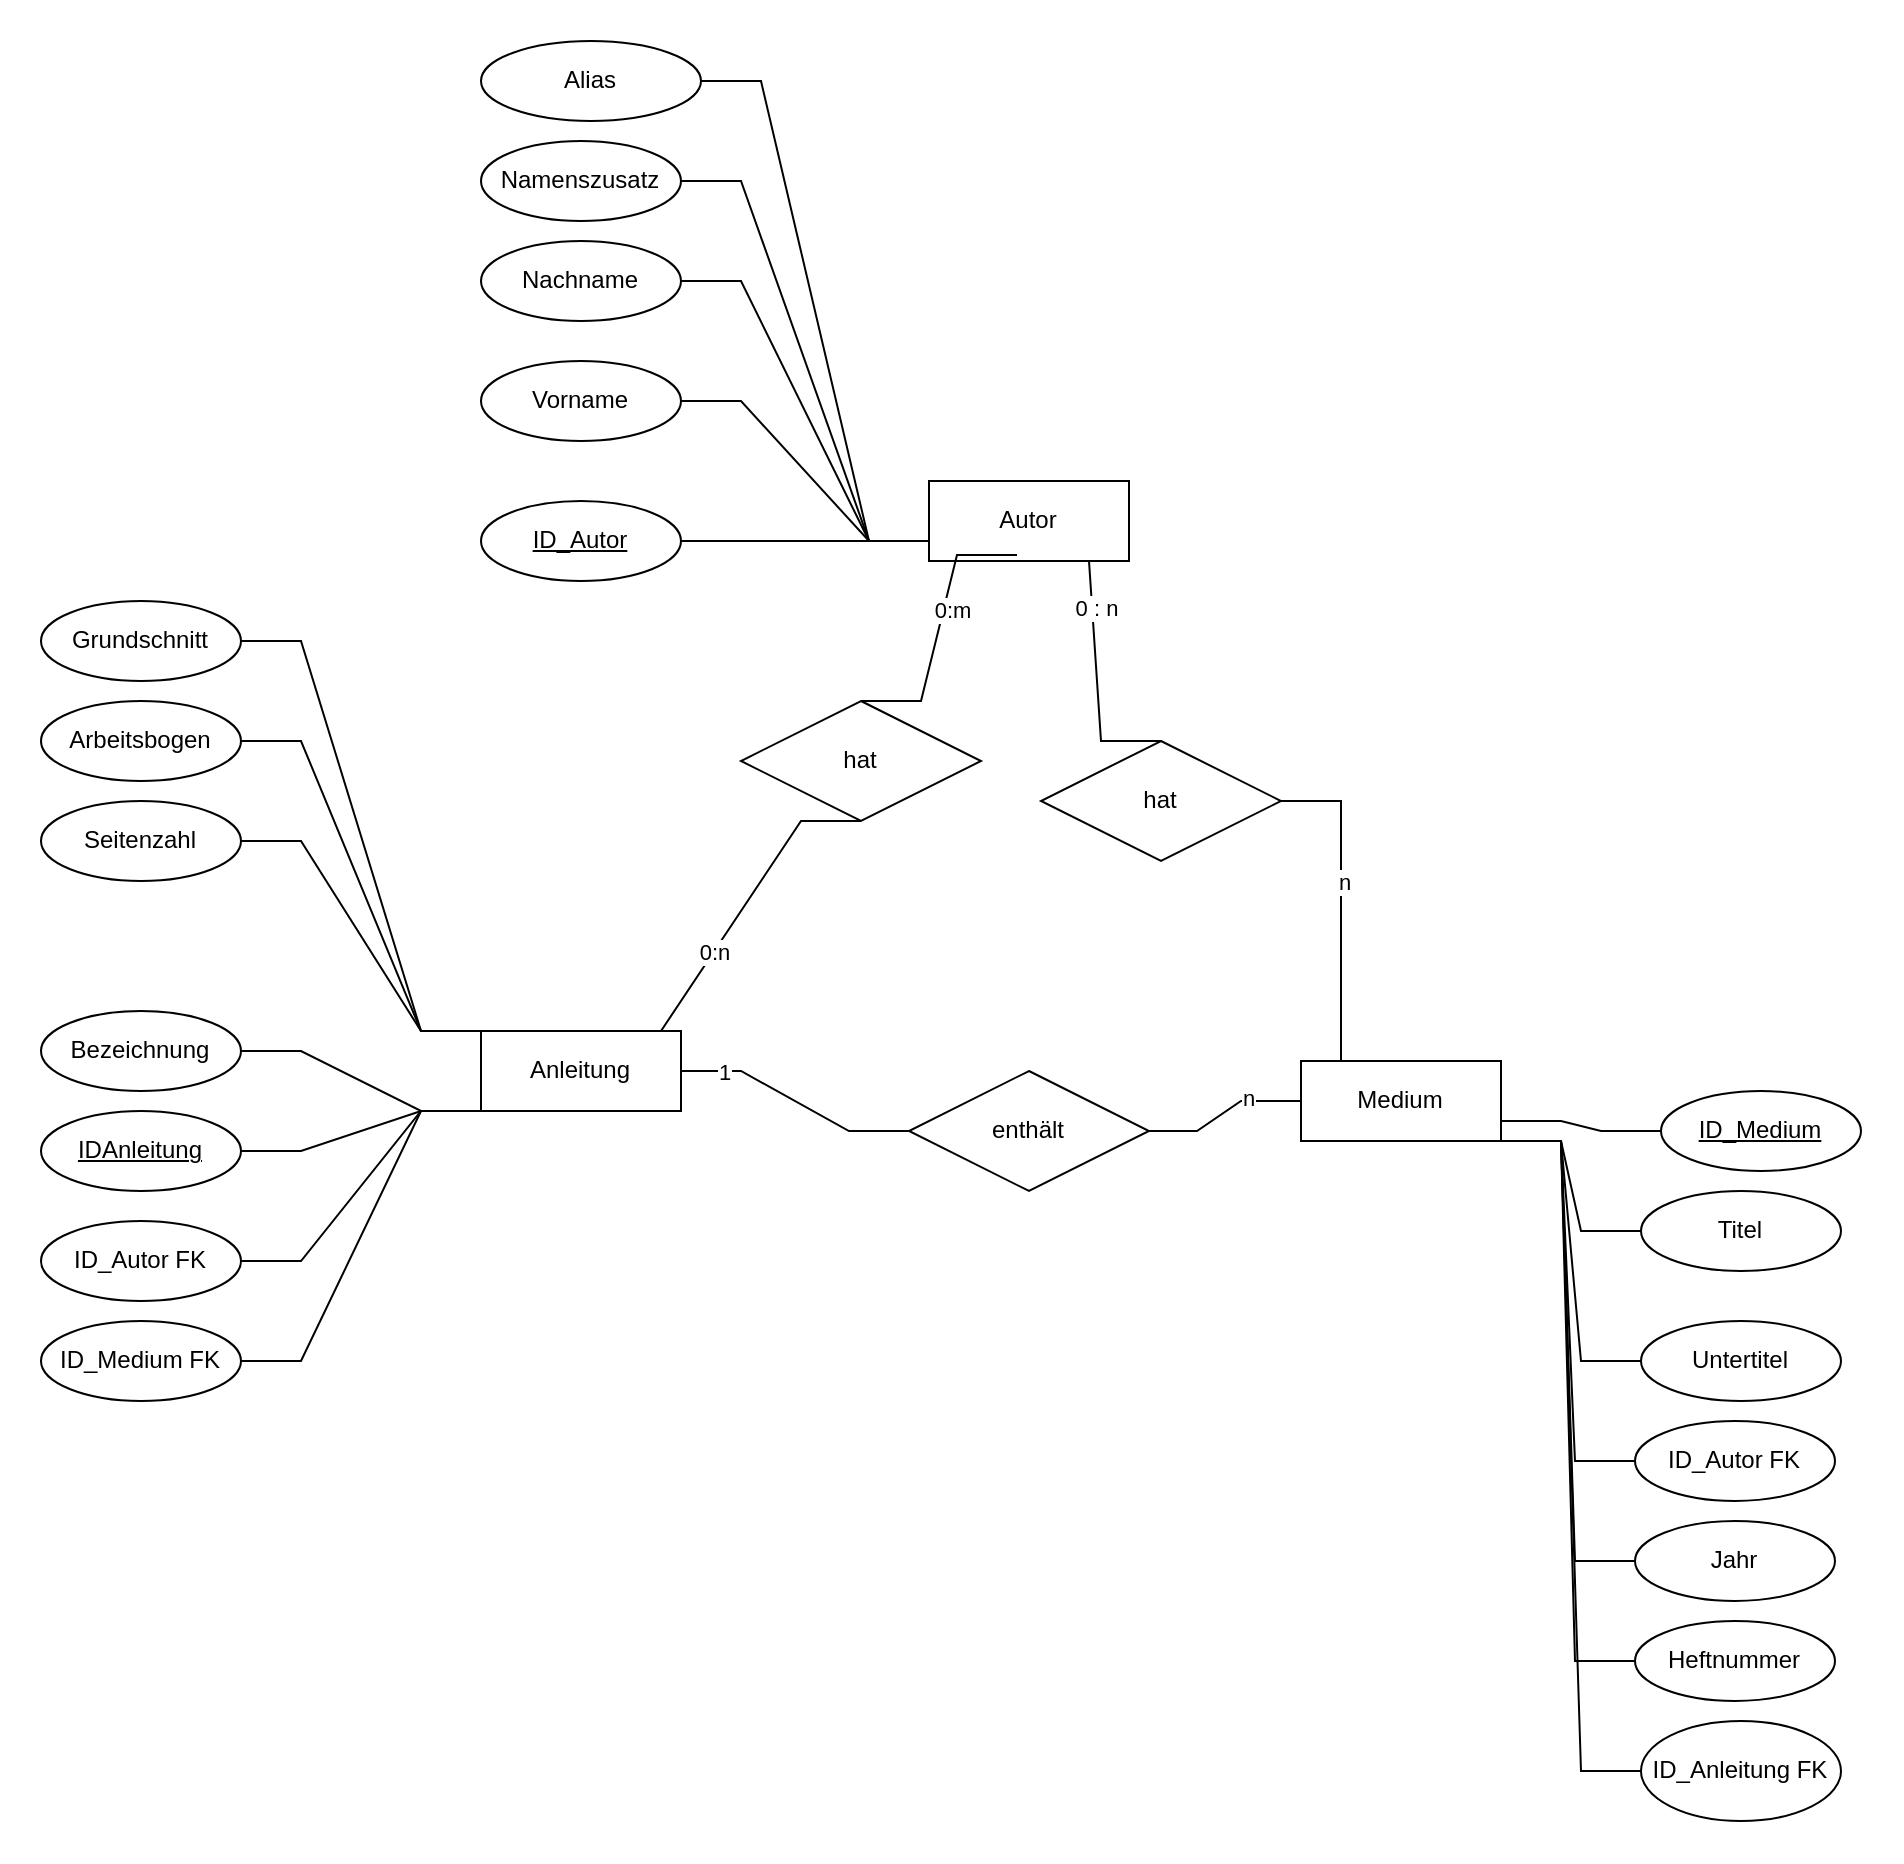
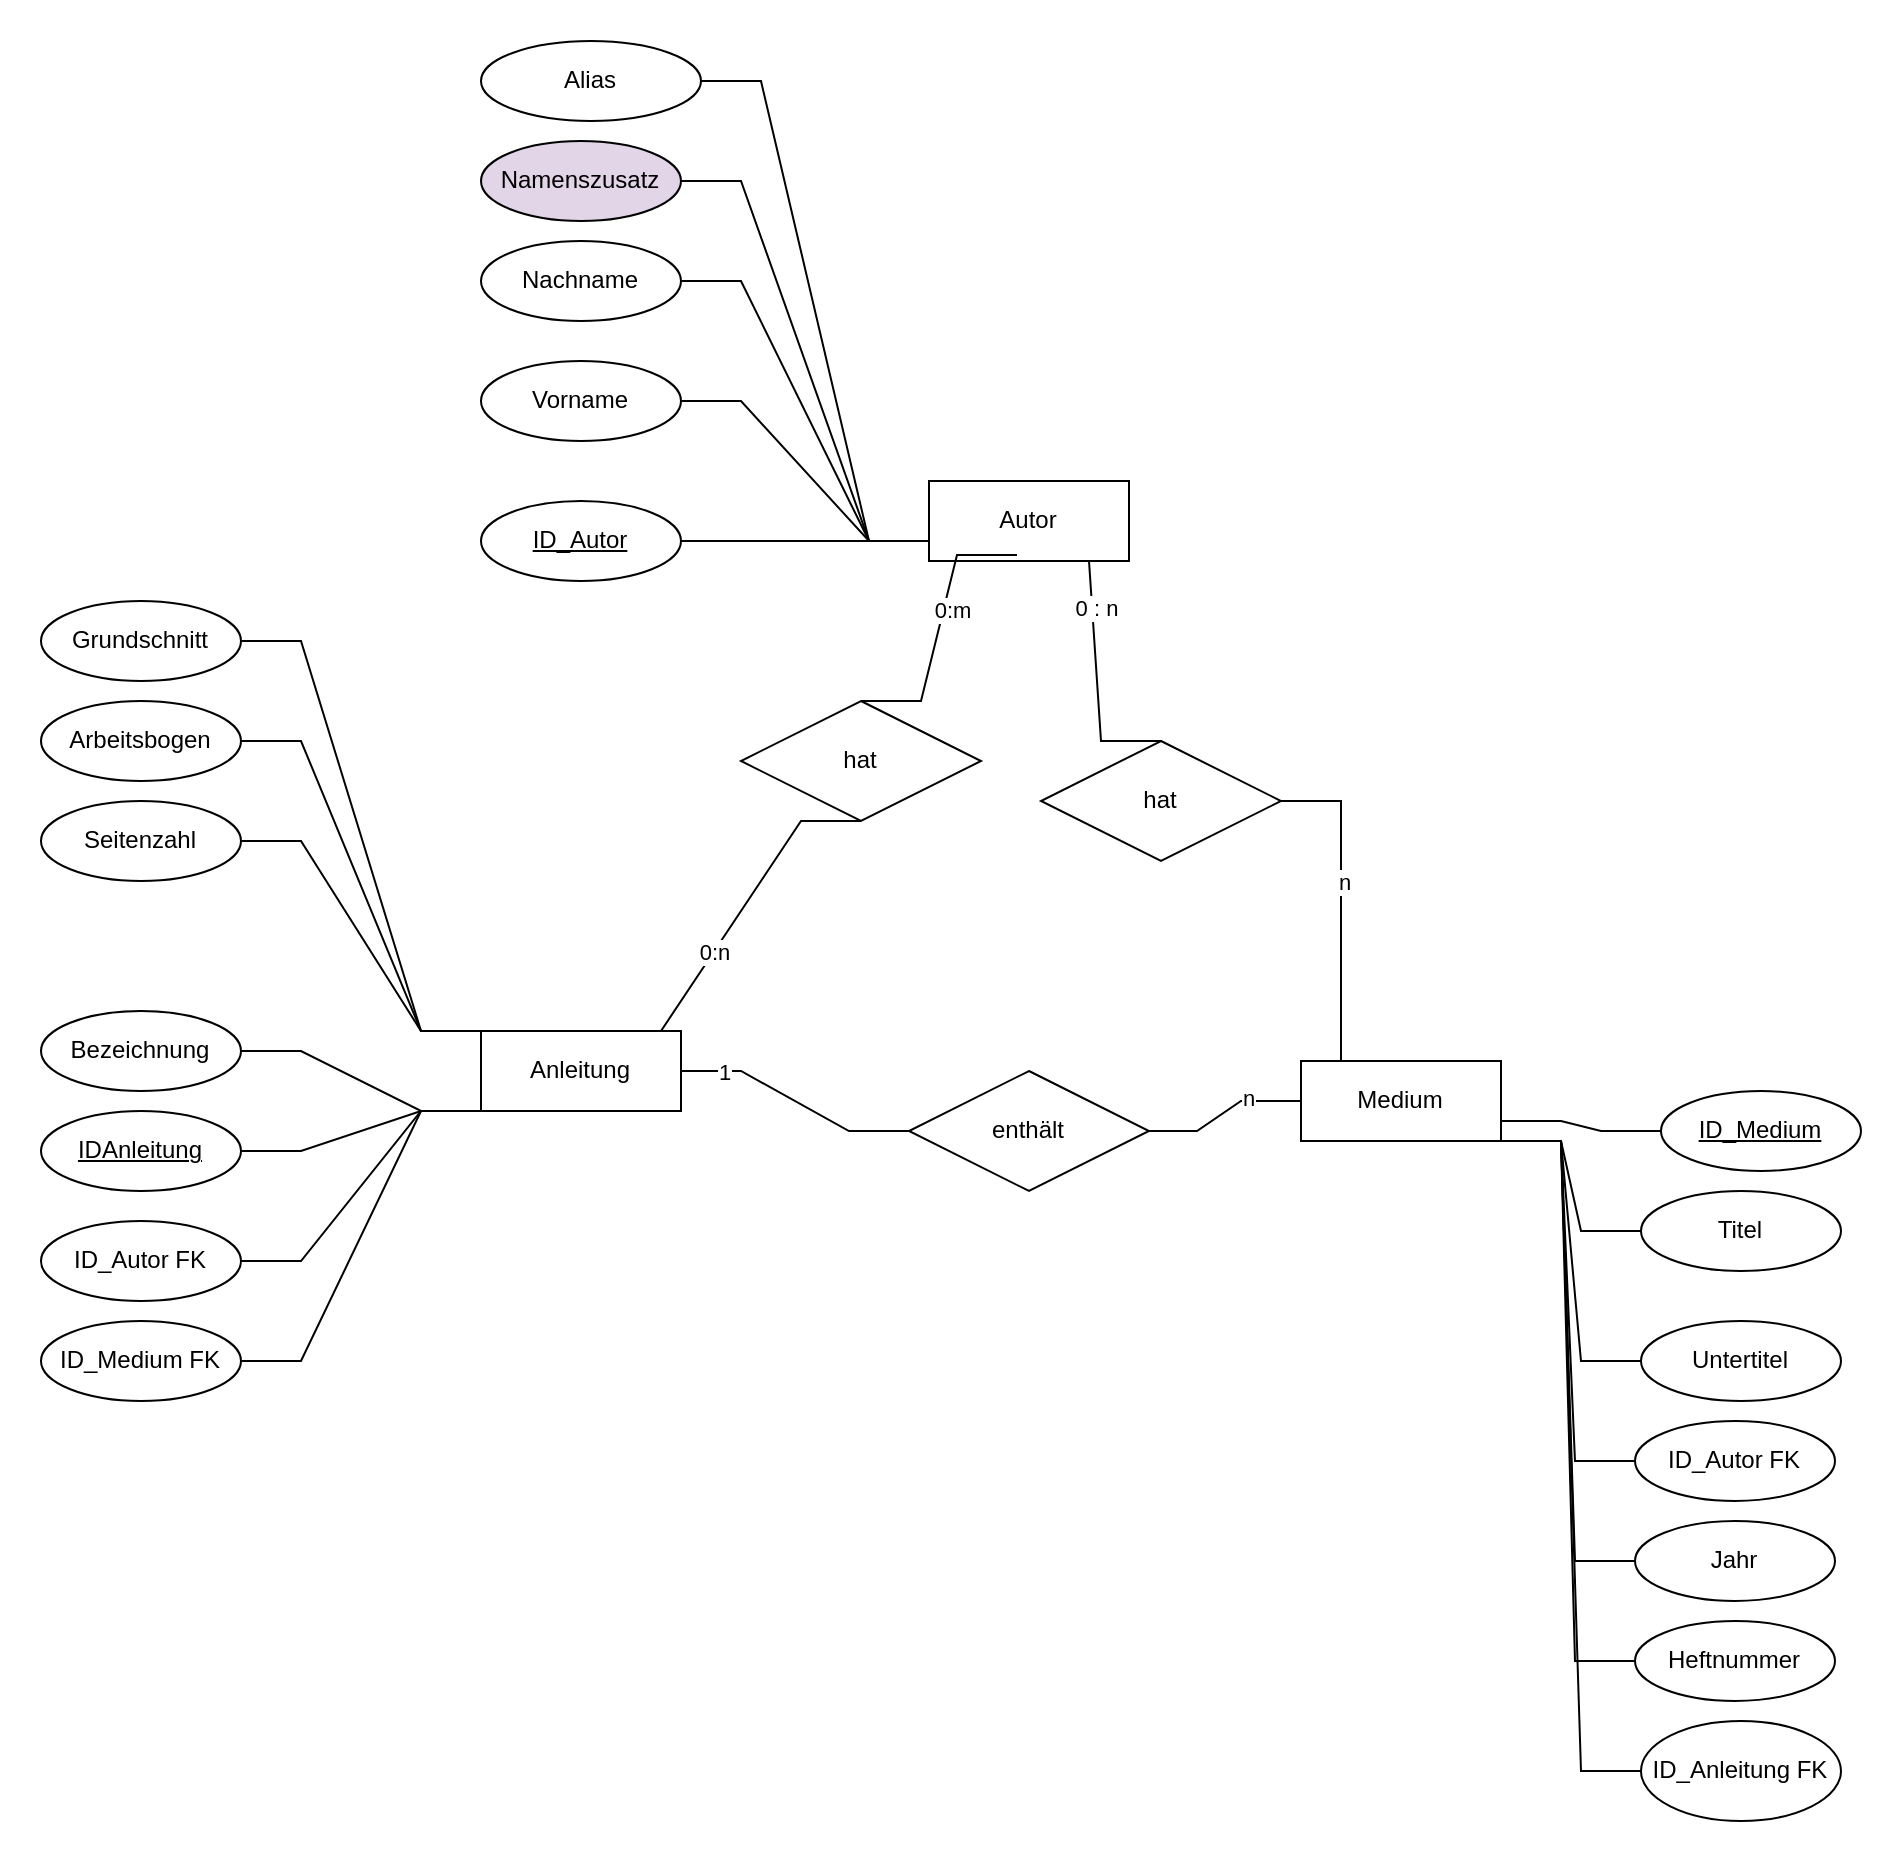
(581, 181) -> (581, 181)
